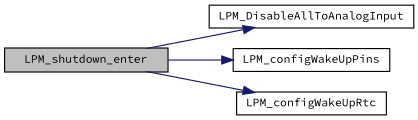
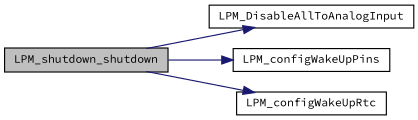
(86, 60) -> (86, 60)
